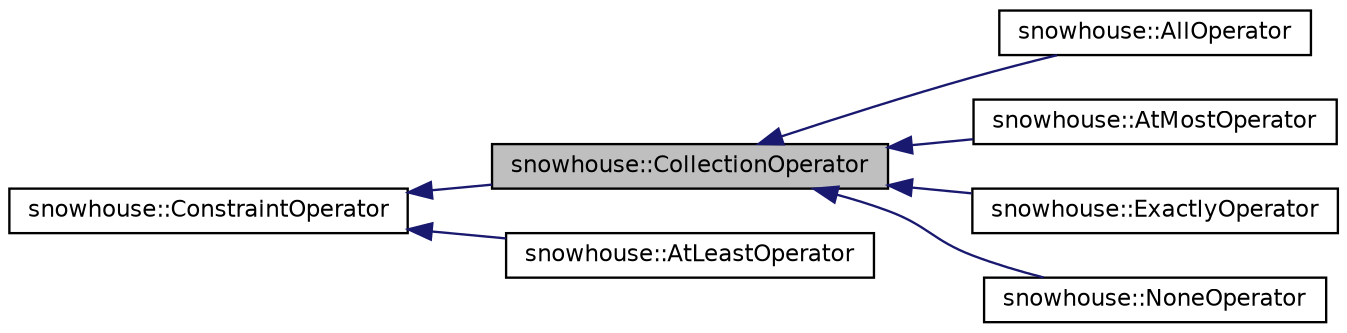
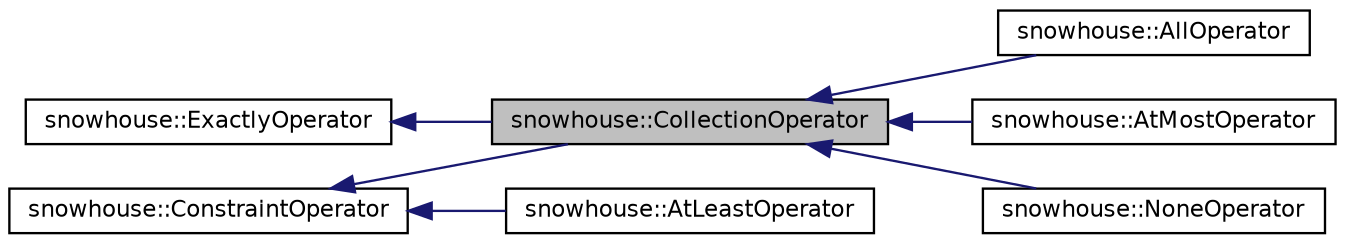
(942, 190) -> (454, 122)
